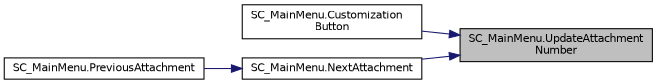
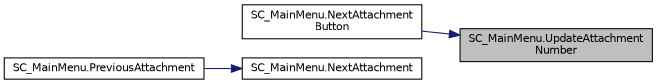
(332, 22) -> (332, 22)
(436, 58) -> none
